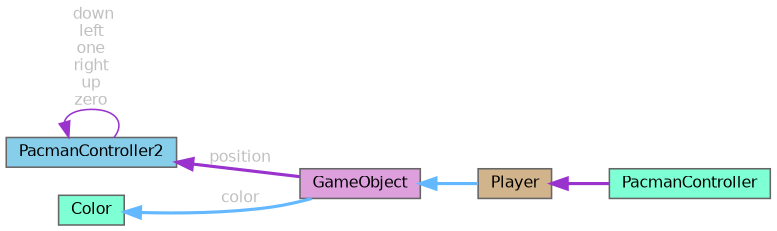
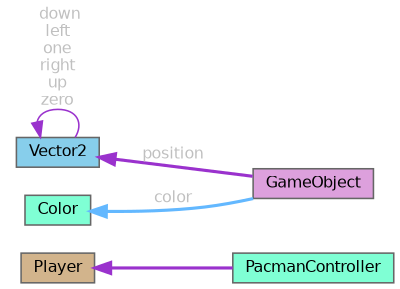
(91, 152) -> (58, 152)
(457, 184) -> none
